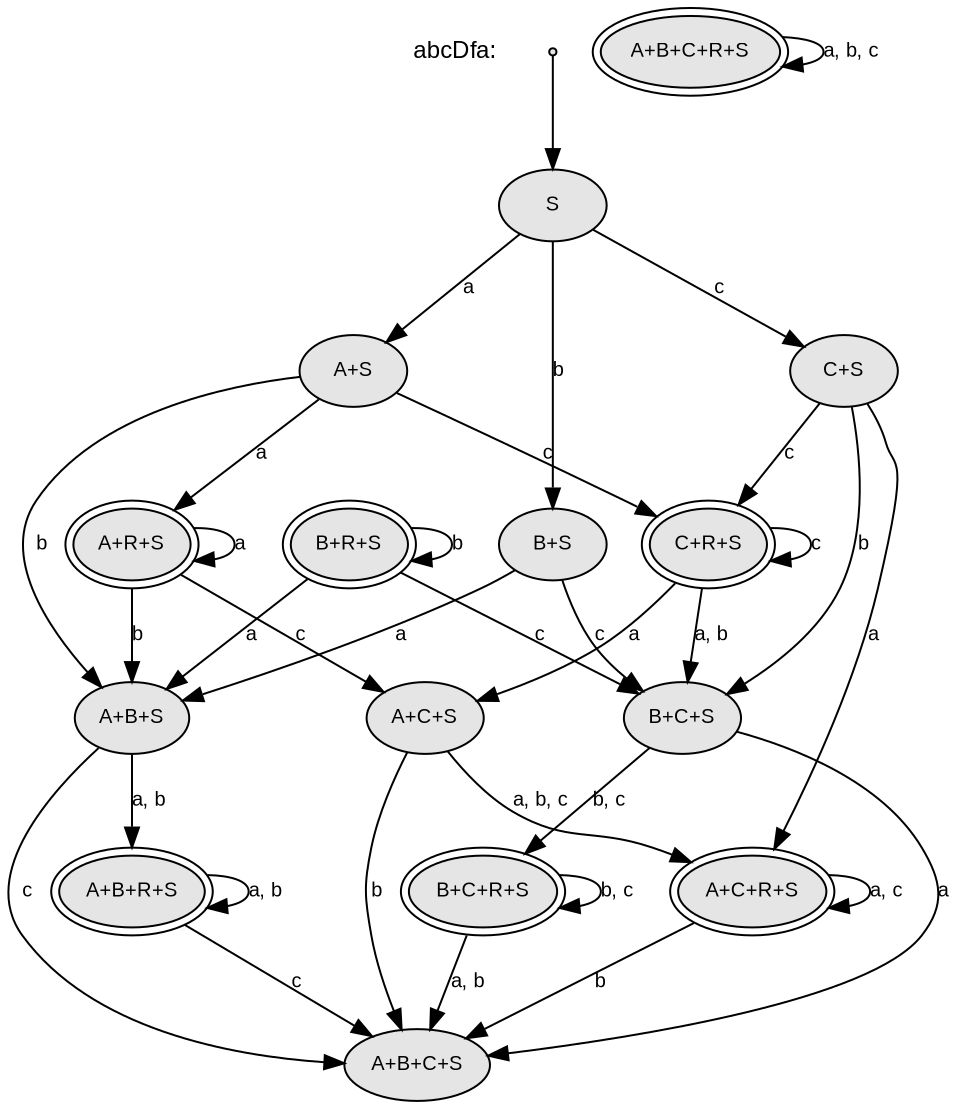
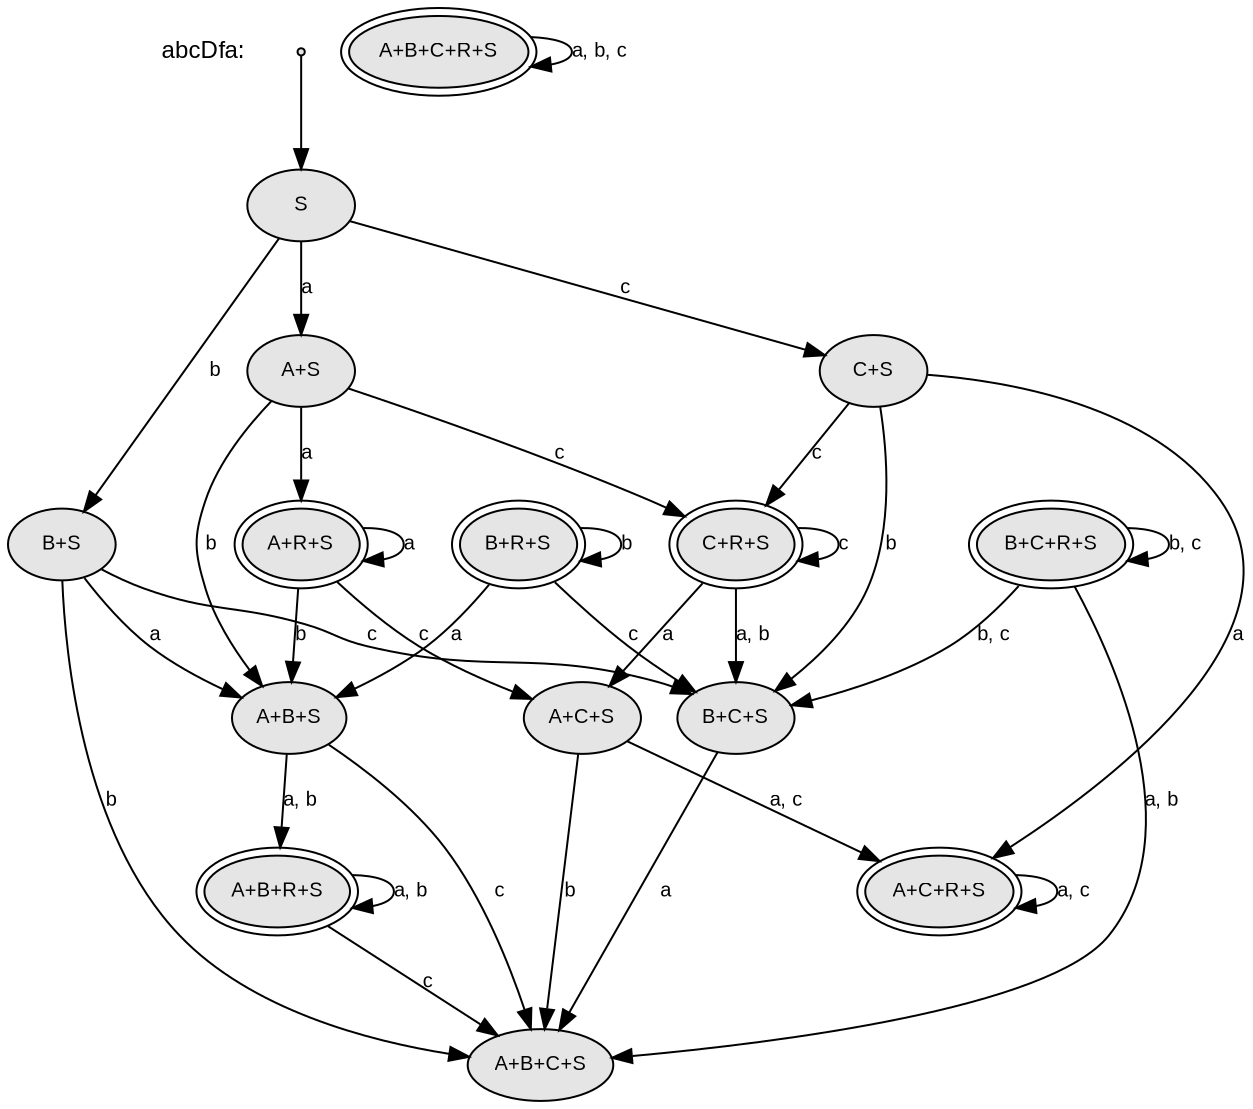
(595, 794) -> (924, 660)
(541, 801) -> (787, 801)
(589, 976) -> (154, 903)
